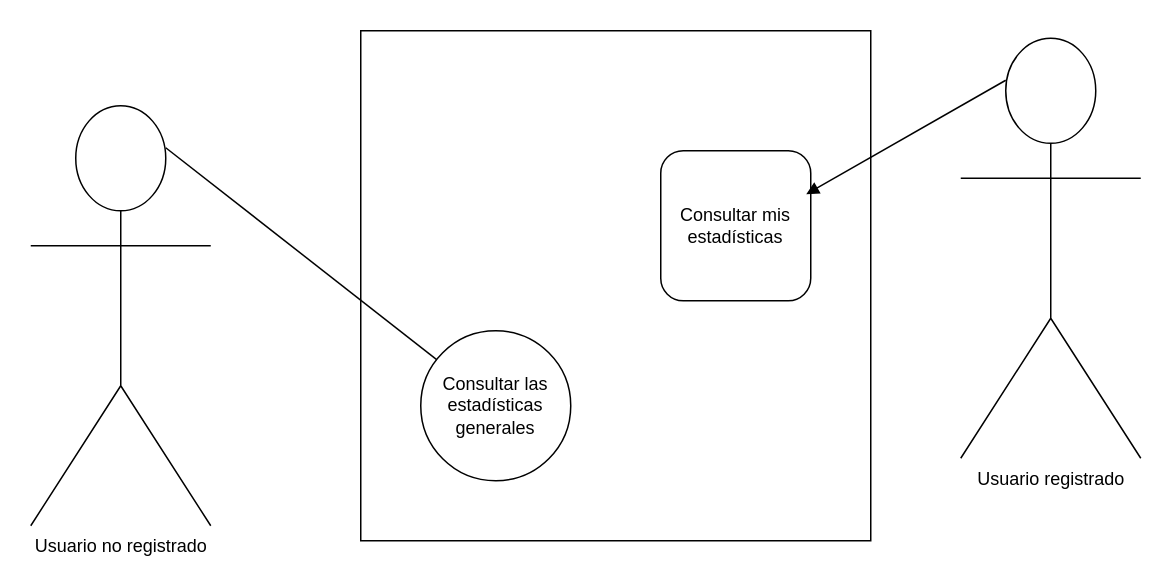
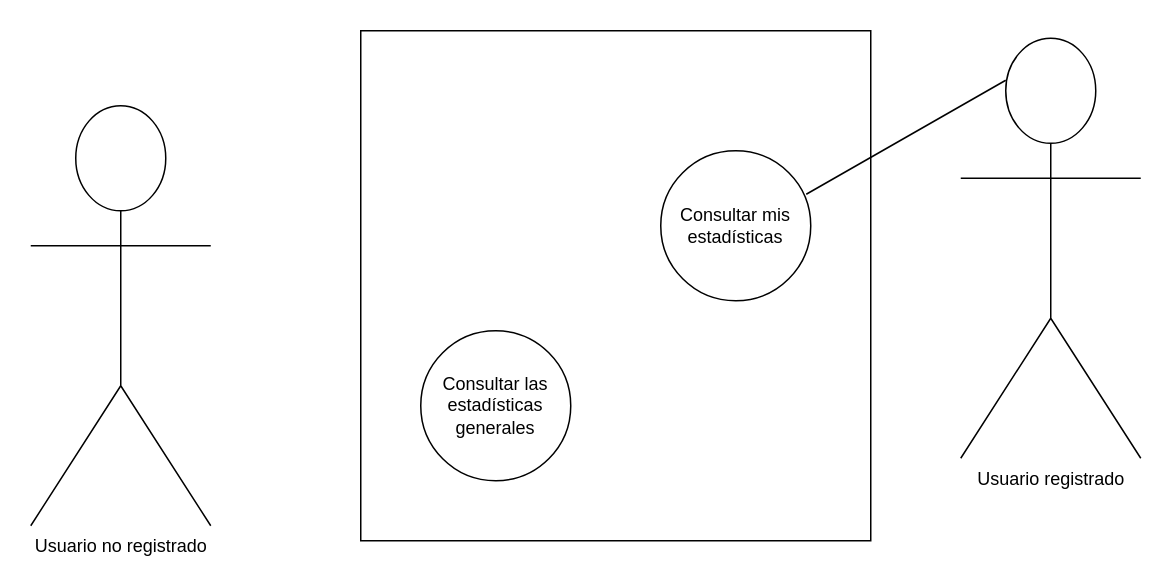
(819, 187) -> (813, 190)
(736, 226) -> (736, 226)
(301, 253) -> none
